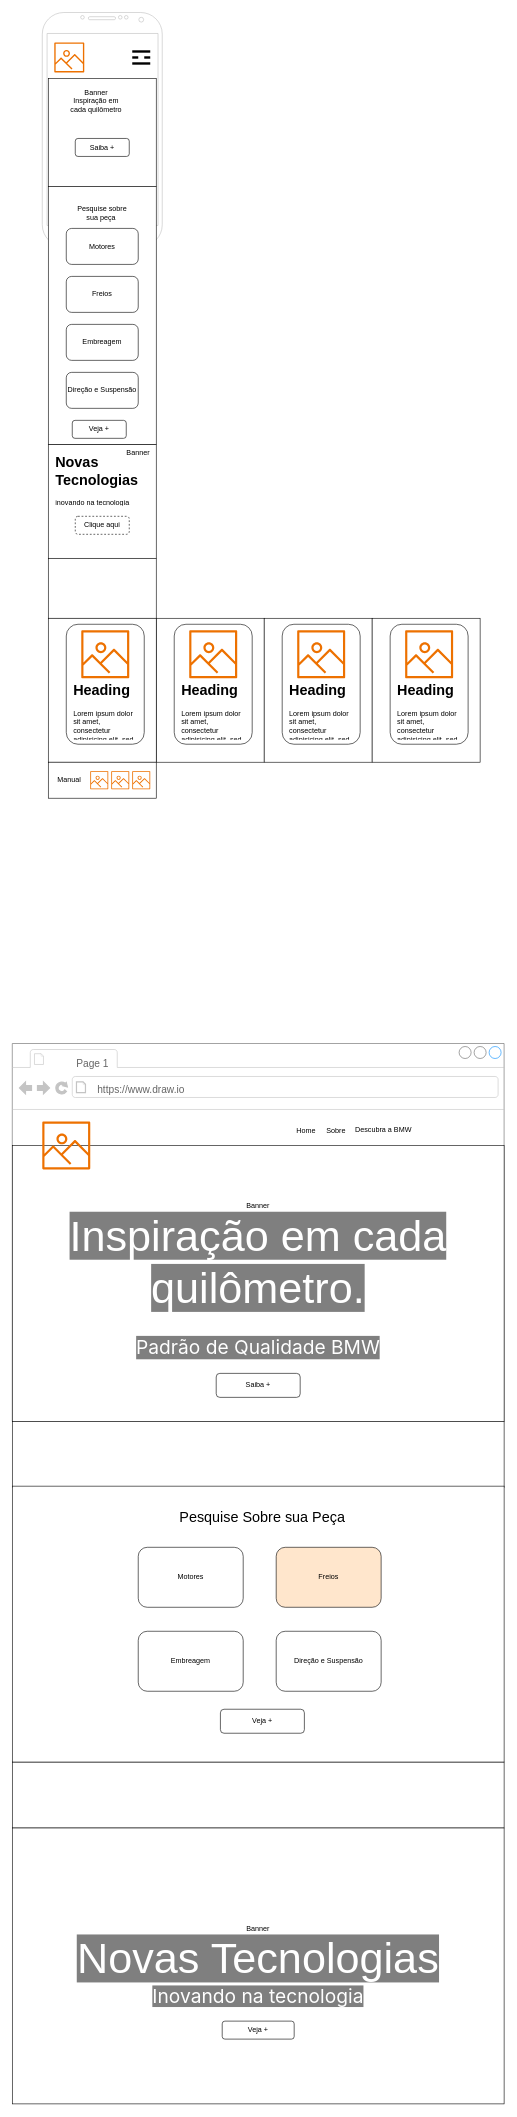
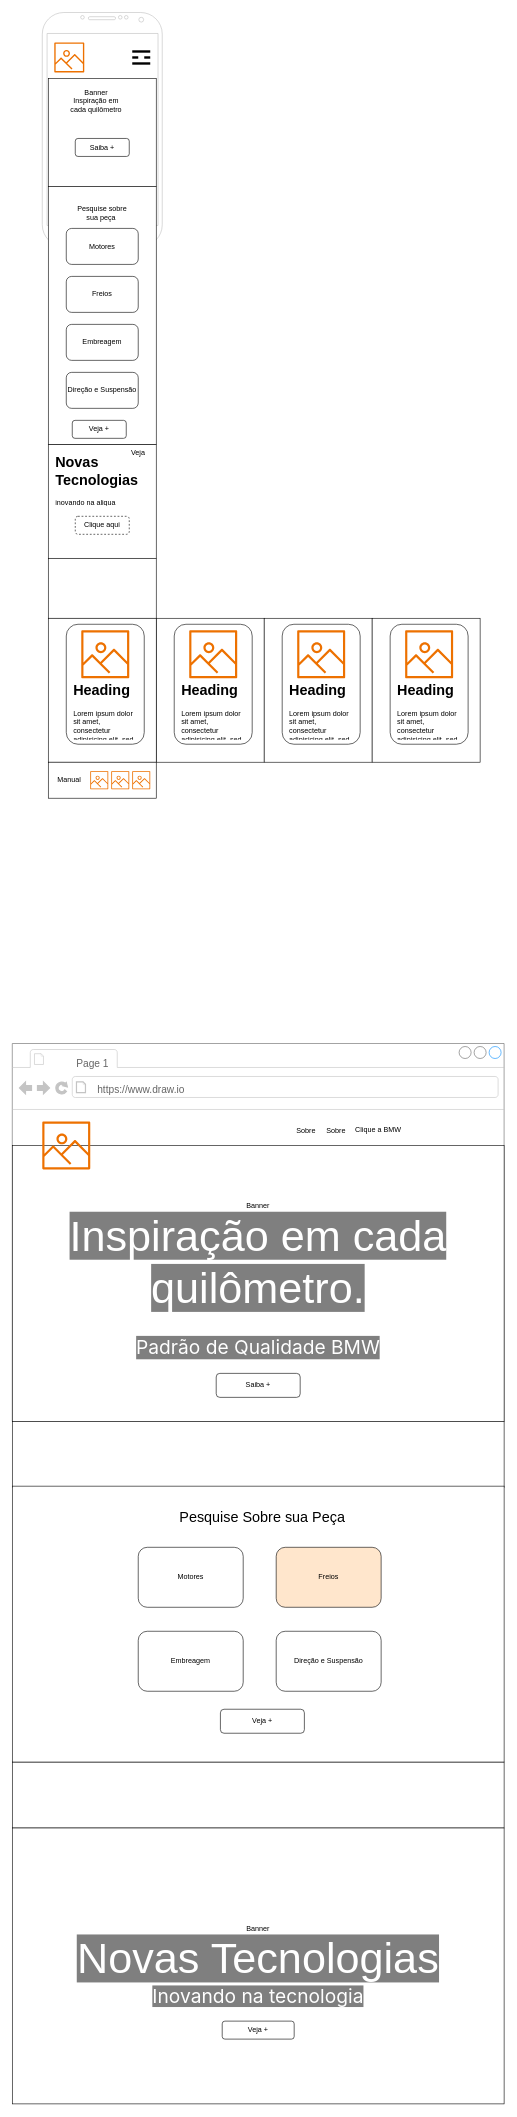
(138, 453) -> (138, 453)
(95, 463) -> (87, 463)
(382, 1130) -> (376, 1130)
(306, 1131) -> (306, 1131)
